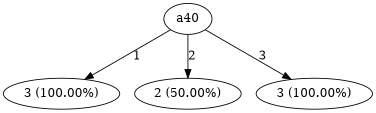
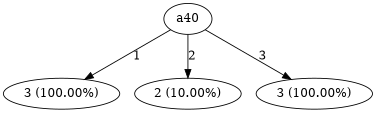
(188, 94) -> (188, 94)
